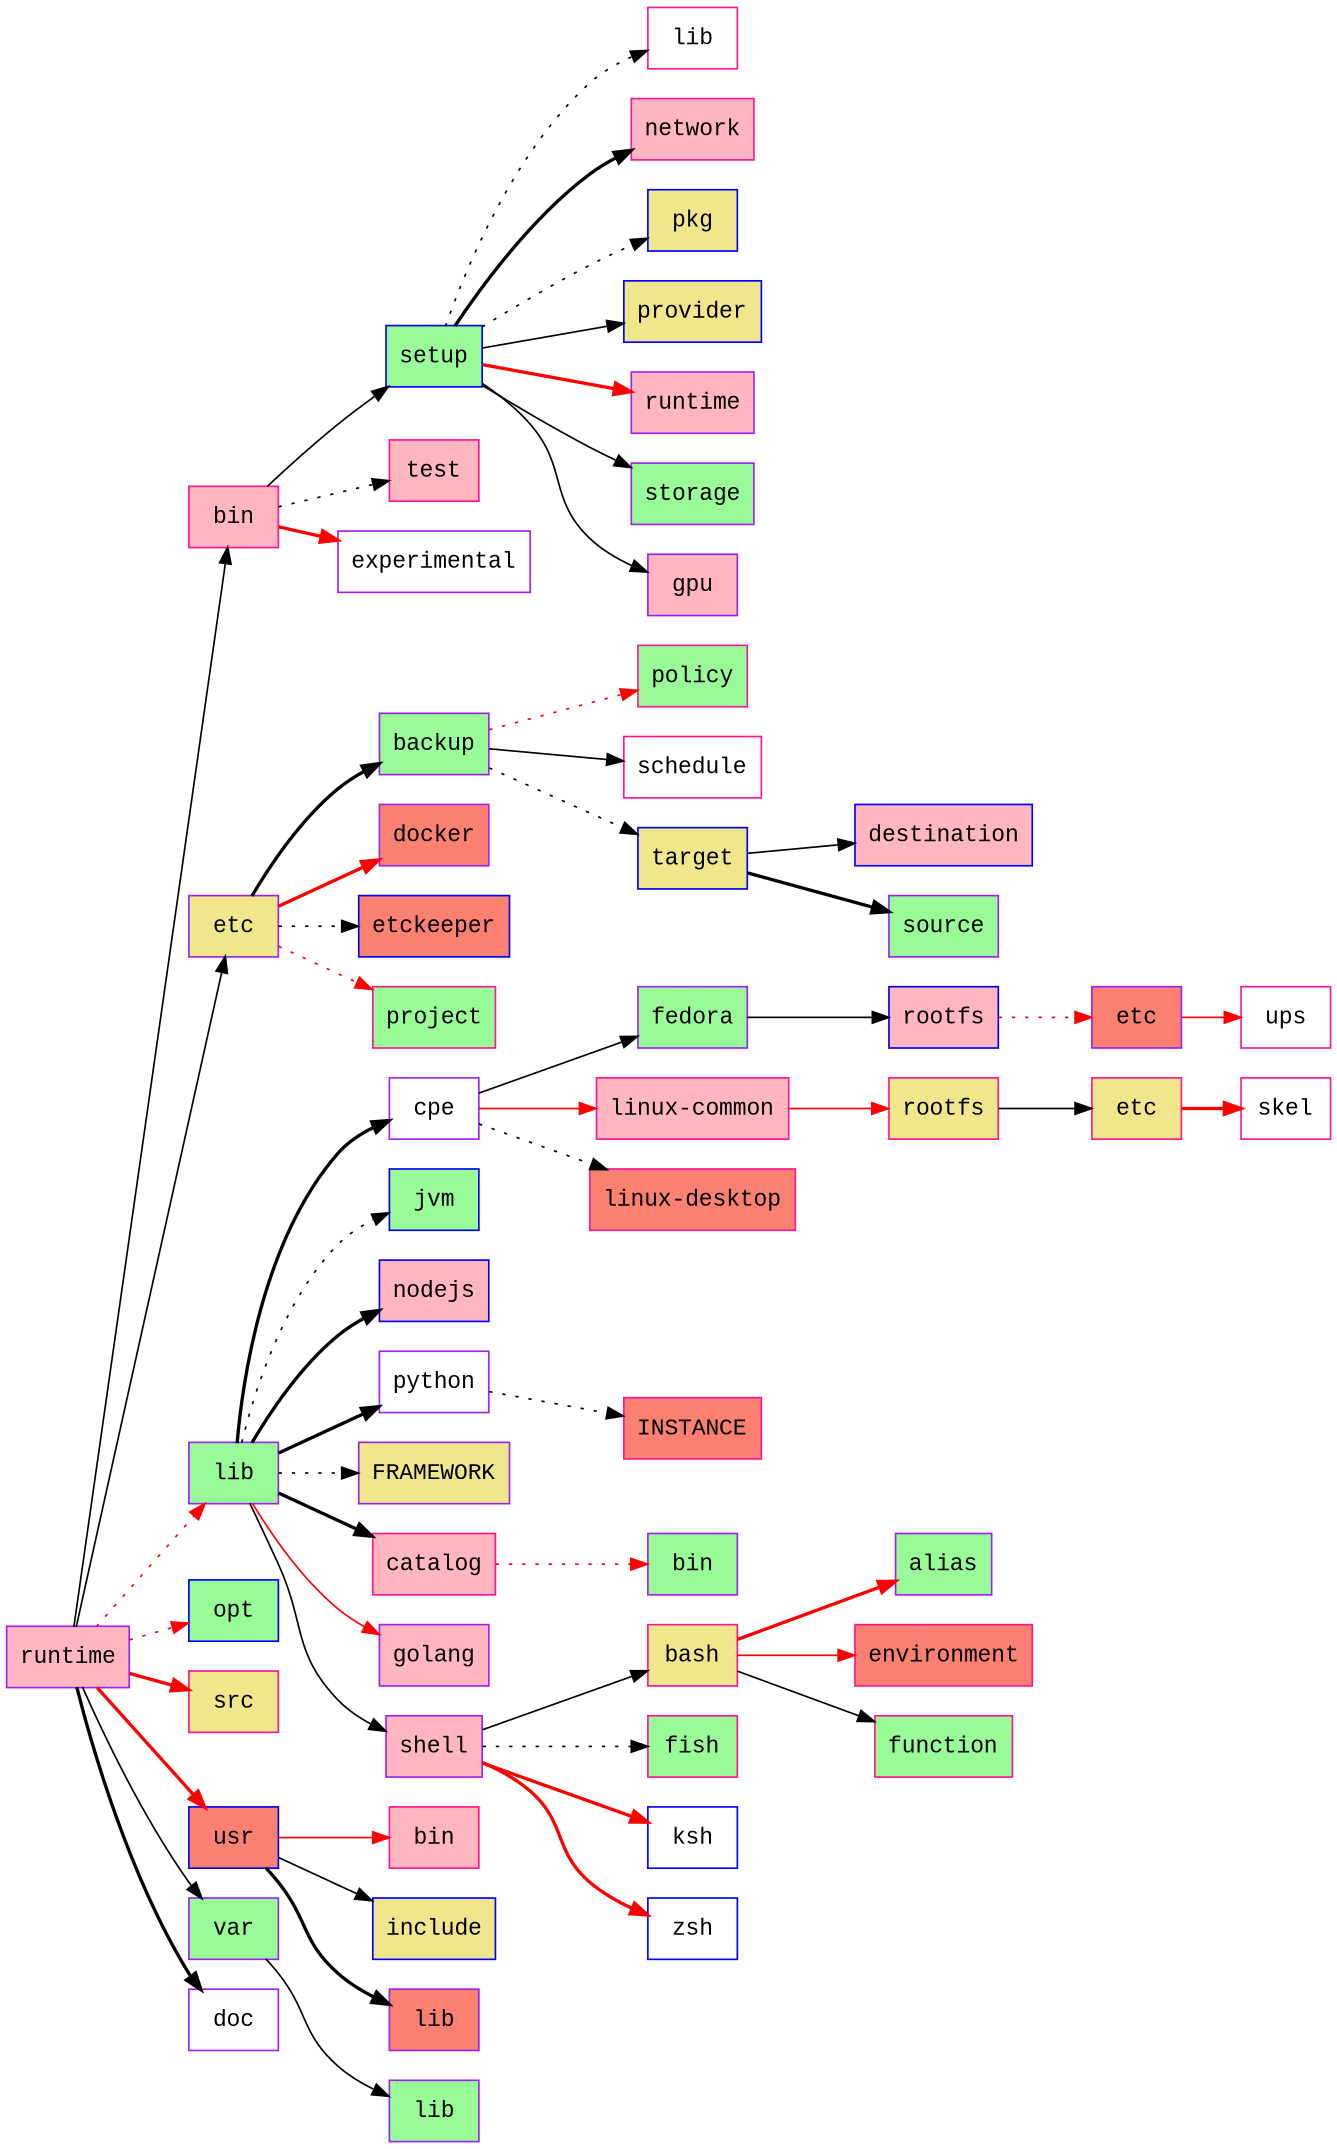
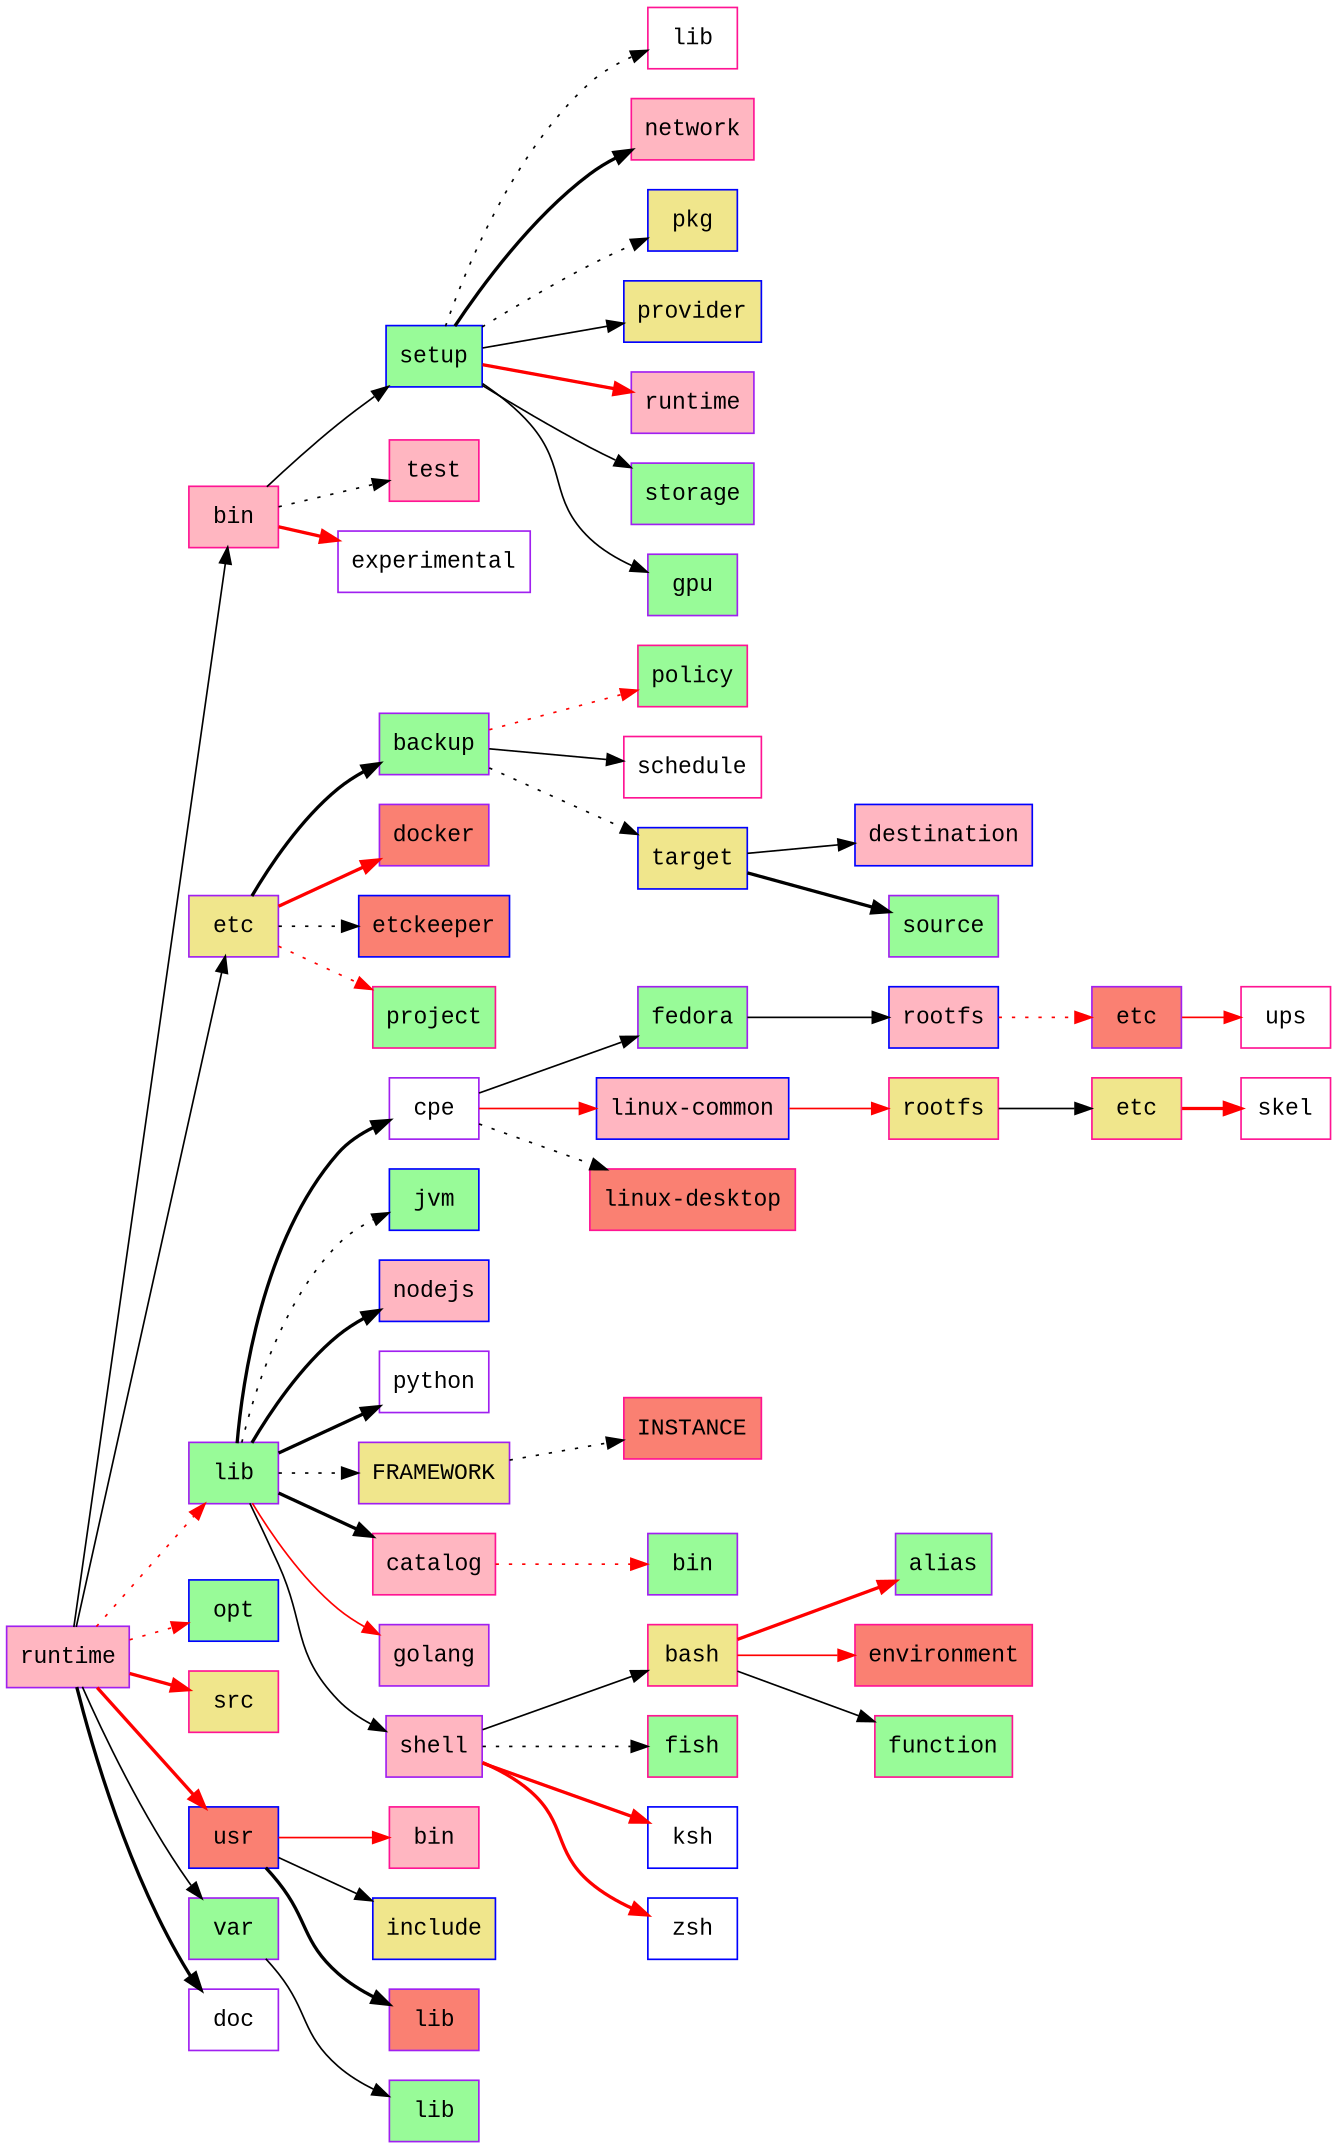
(693, 585) -> (693, 585)
(693, 1108) -> (693, 1108)
(548, 1402) -> (558, 1452)
